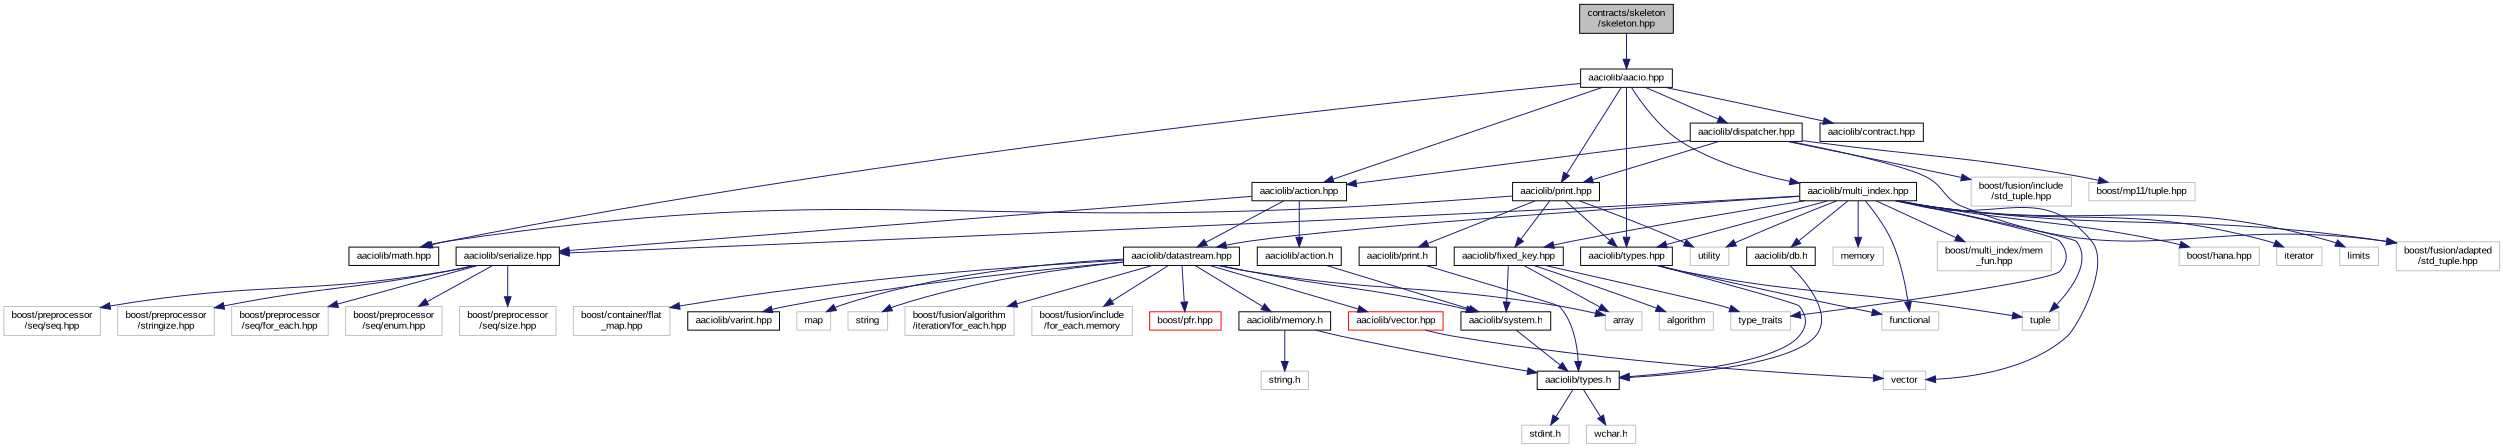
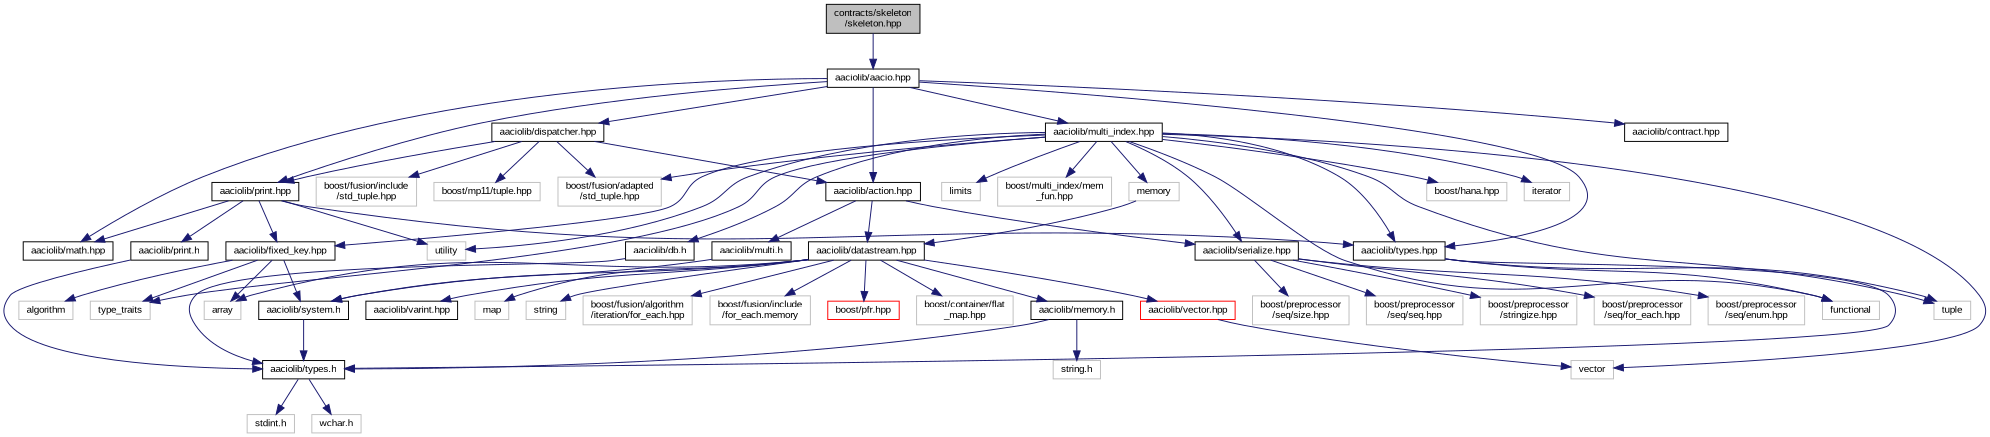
(1469, 220) -> (1061, 221)
(1299, 256) -> (752, 251)
